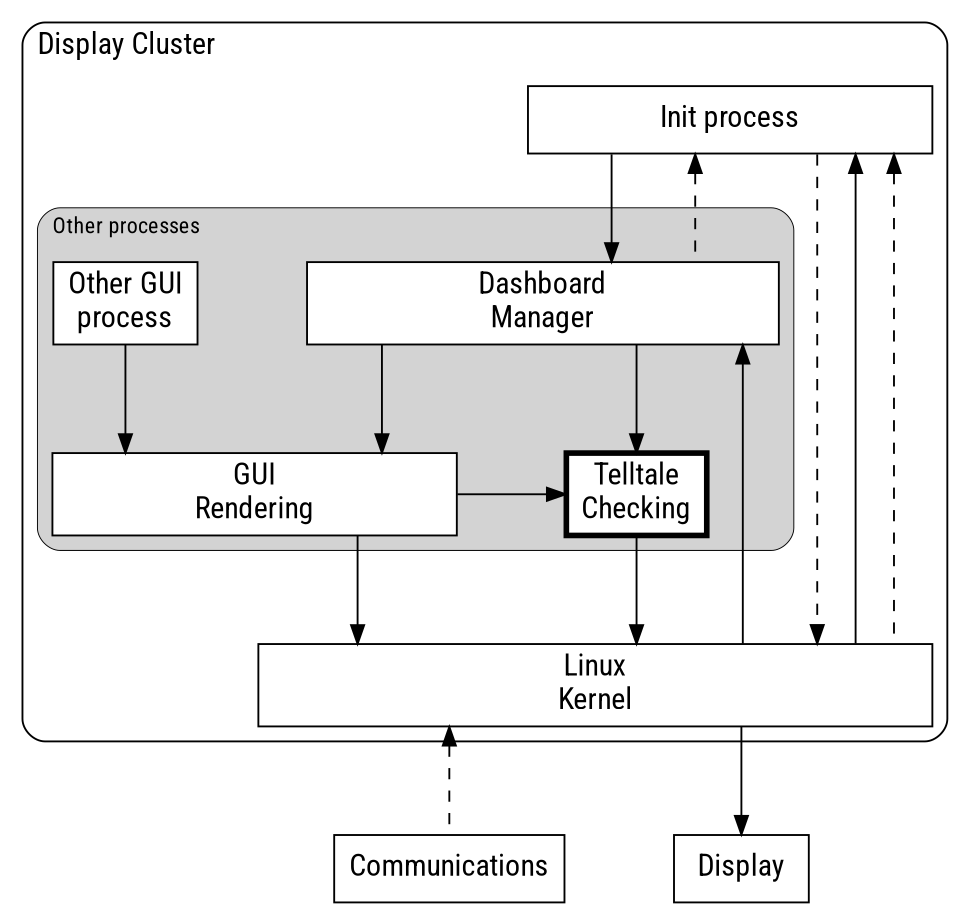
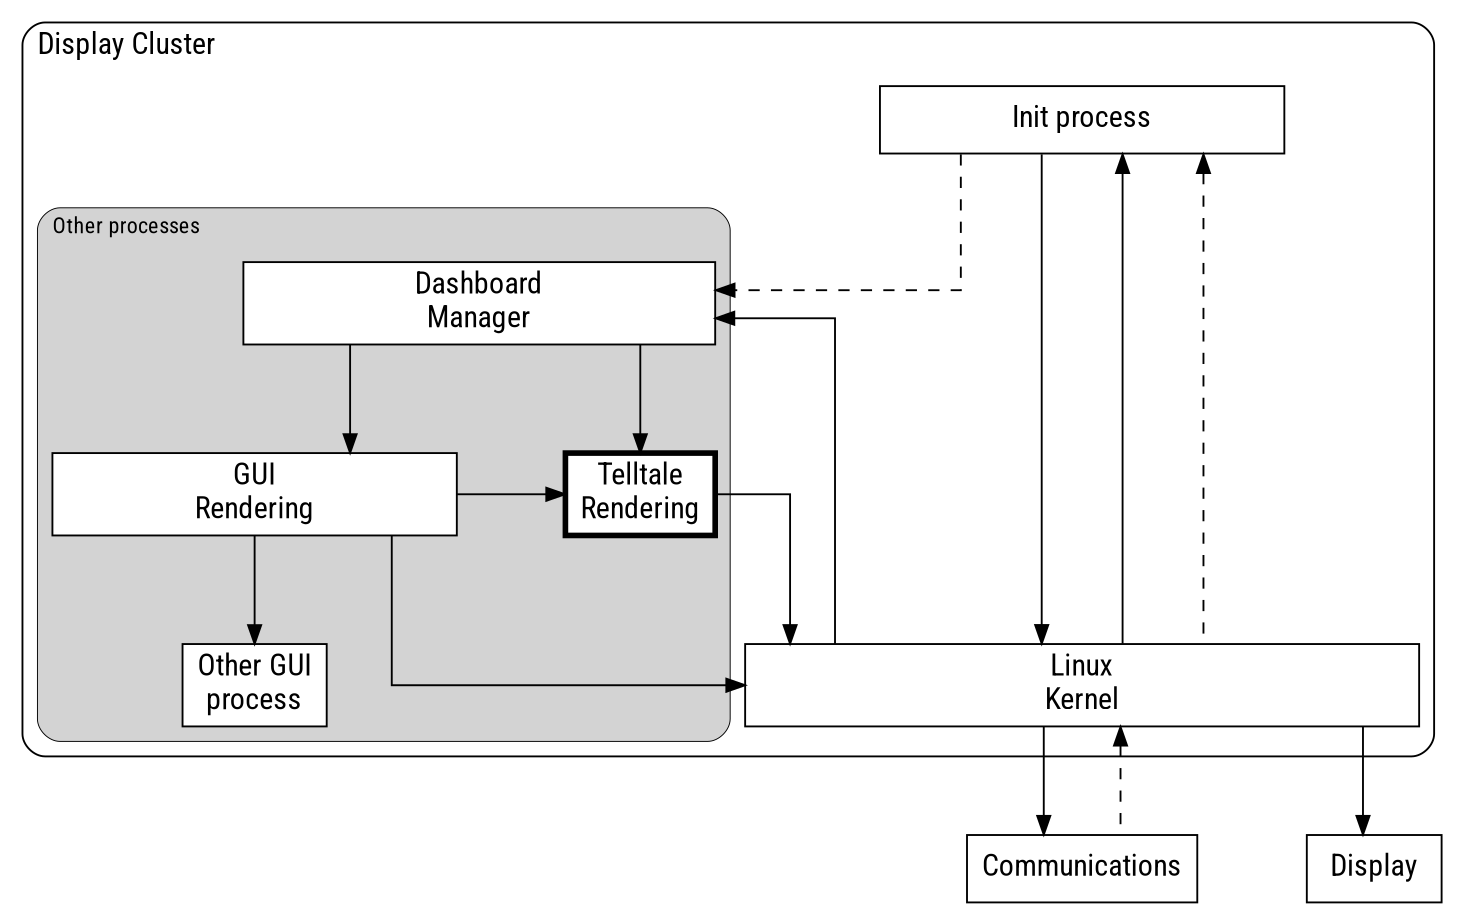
(612, 197) -> (916, 290)
(695, 220) -> none
(125, 389) -> (255, 580)
(817, 390) -> (1042, 390)
(637, 494) -> (640, 494)
none -> (1044, 771)
